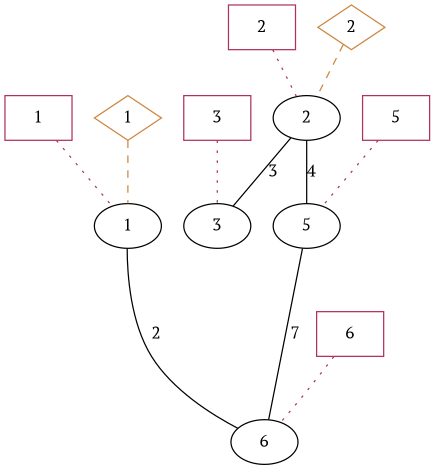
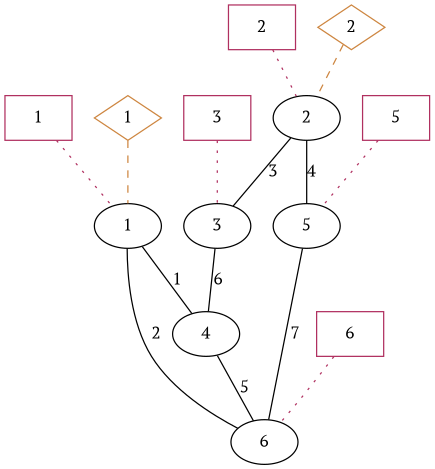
none -> (206, 334)
